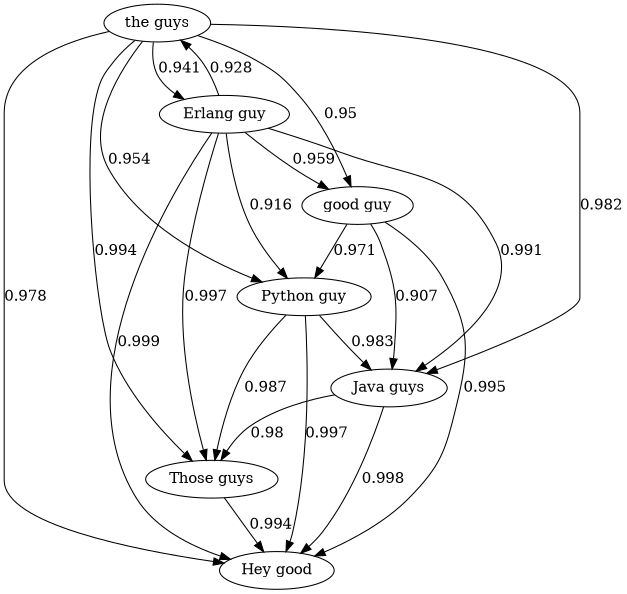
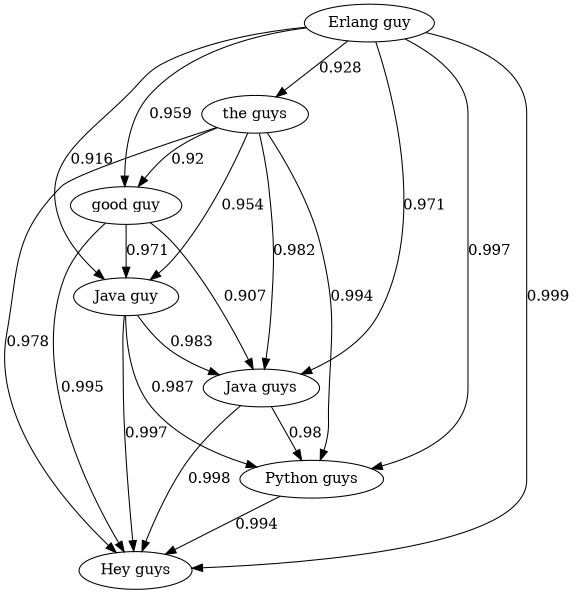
(156, 71) -> none
(341, 114) -> (188, 160)
(522, 251) -> (424, 206)
(304, 297) -> (126, 297)
(212, 479) -> (312, 479)
(277, 570) -> (136, 570)
